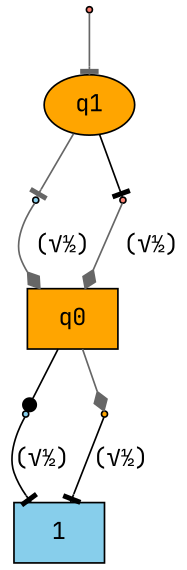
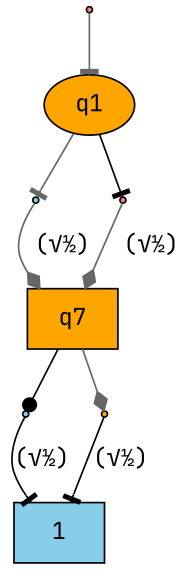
(73, 319) -> (73, 319)
